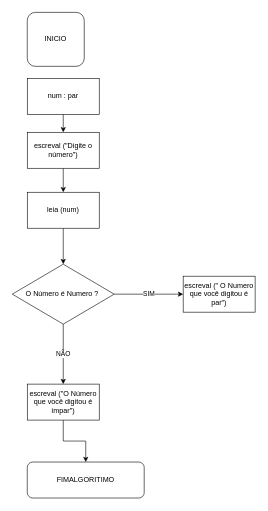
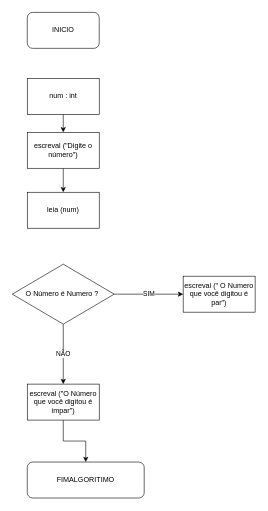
(56, 39) -> (63, 30)
(63, 96) -> (63, 96)
(63, 258) -> none
